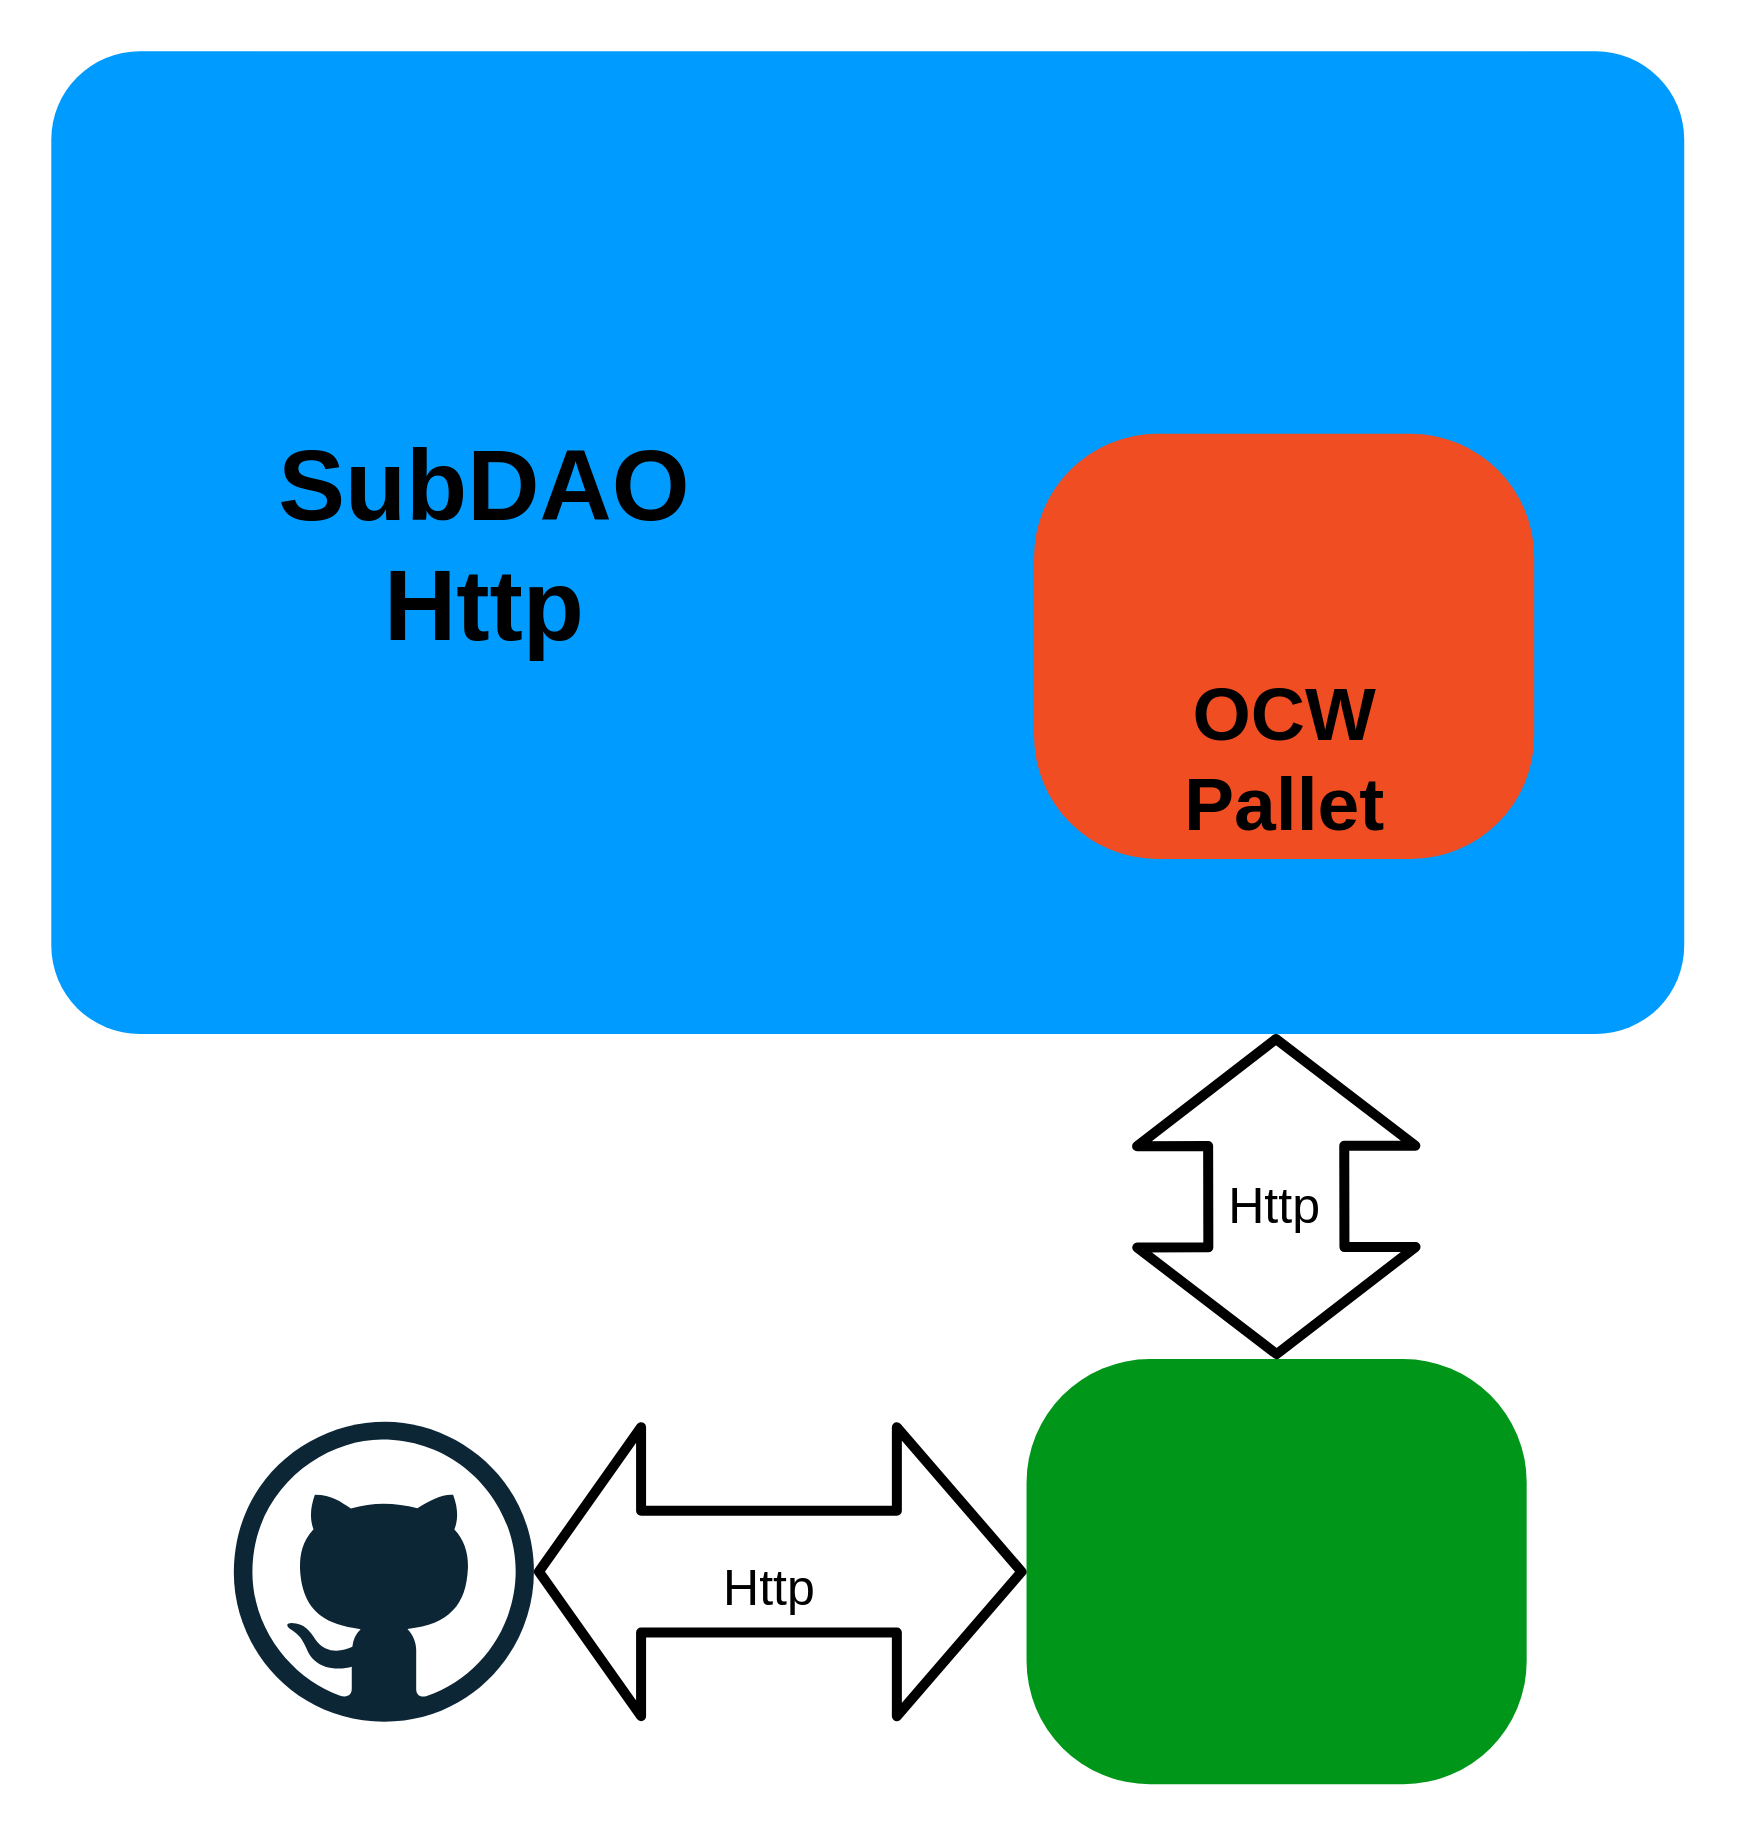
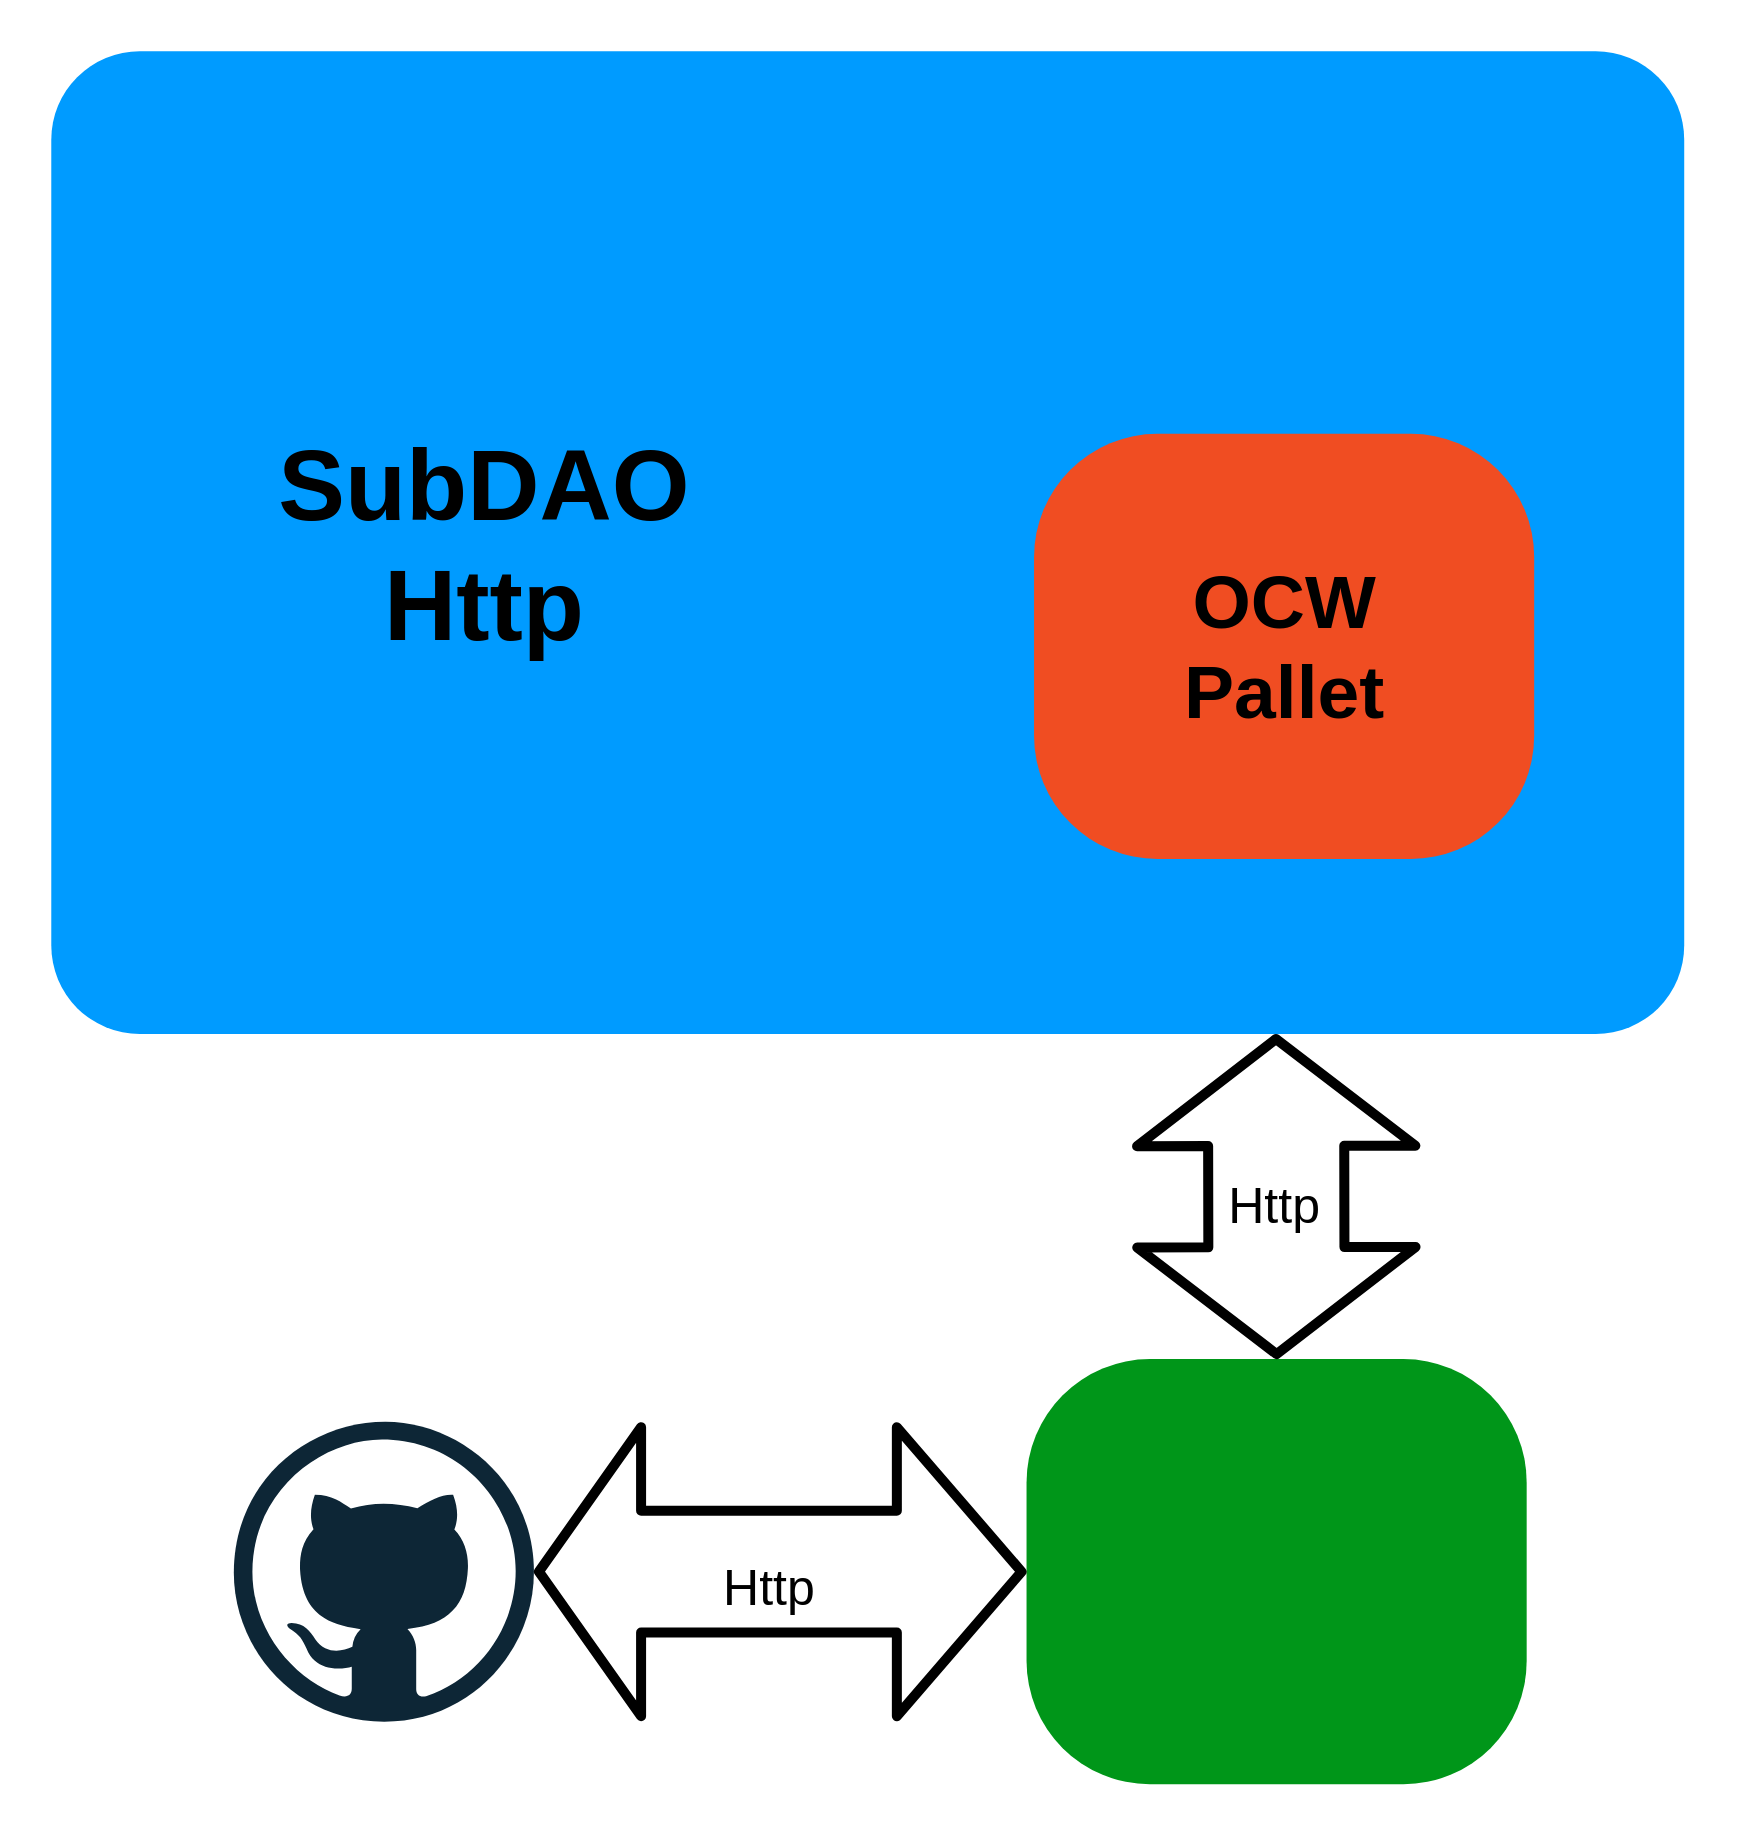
(1284, 759) -> (1284, 646)
